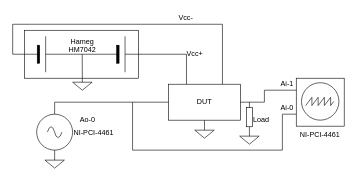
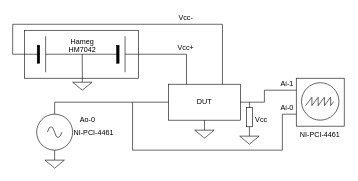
(195, 54) -> (186, 48)
(261, 120) -> (261, 120)
